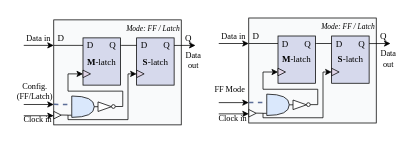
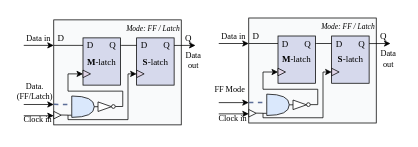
(35, 91) -> (35, 91)
